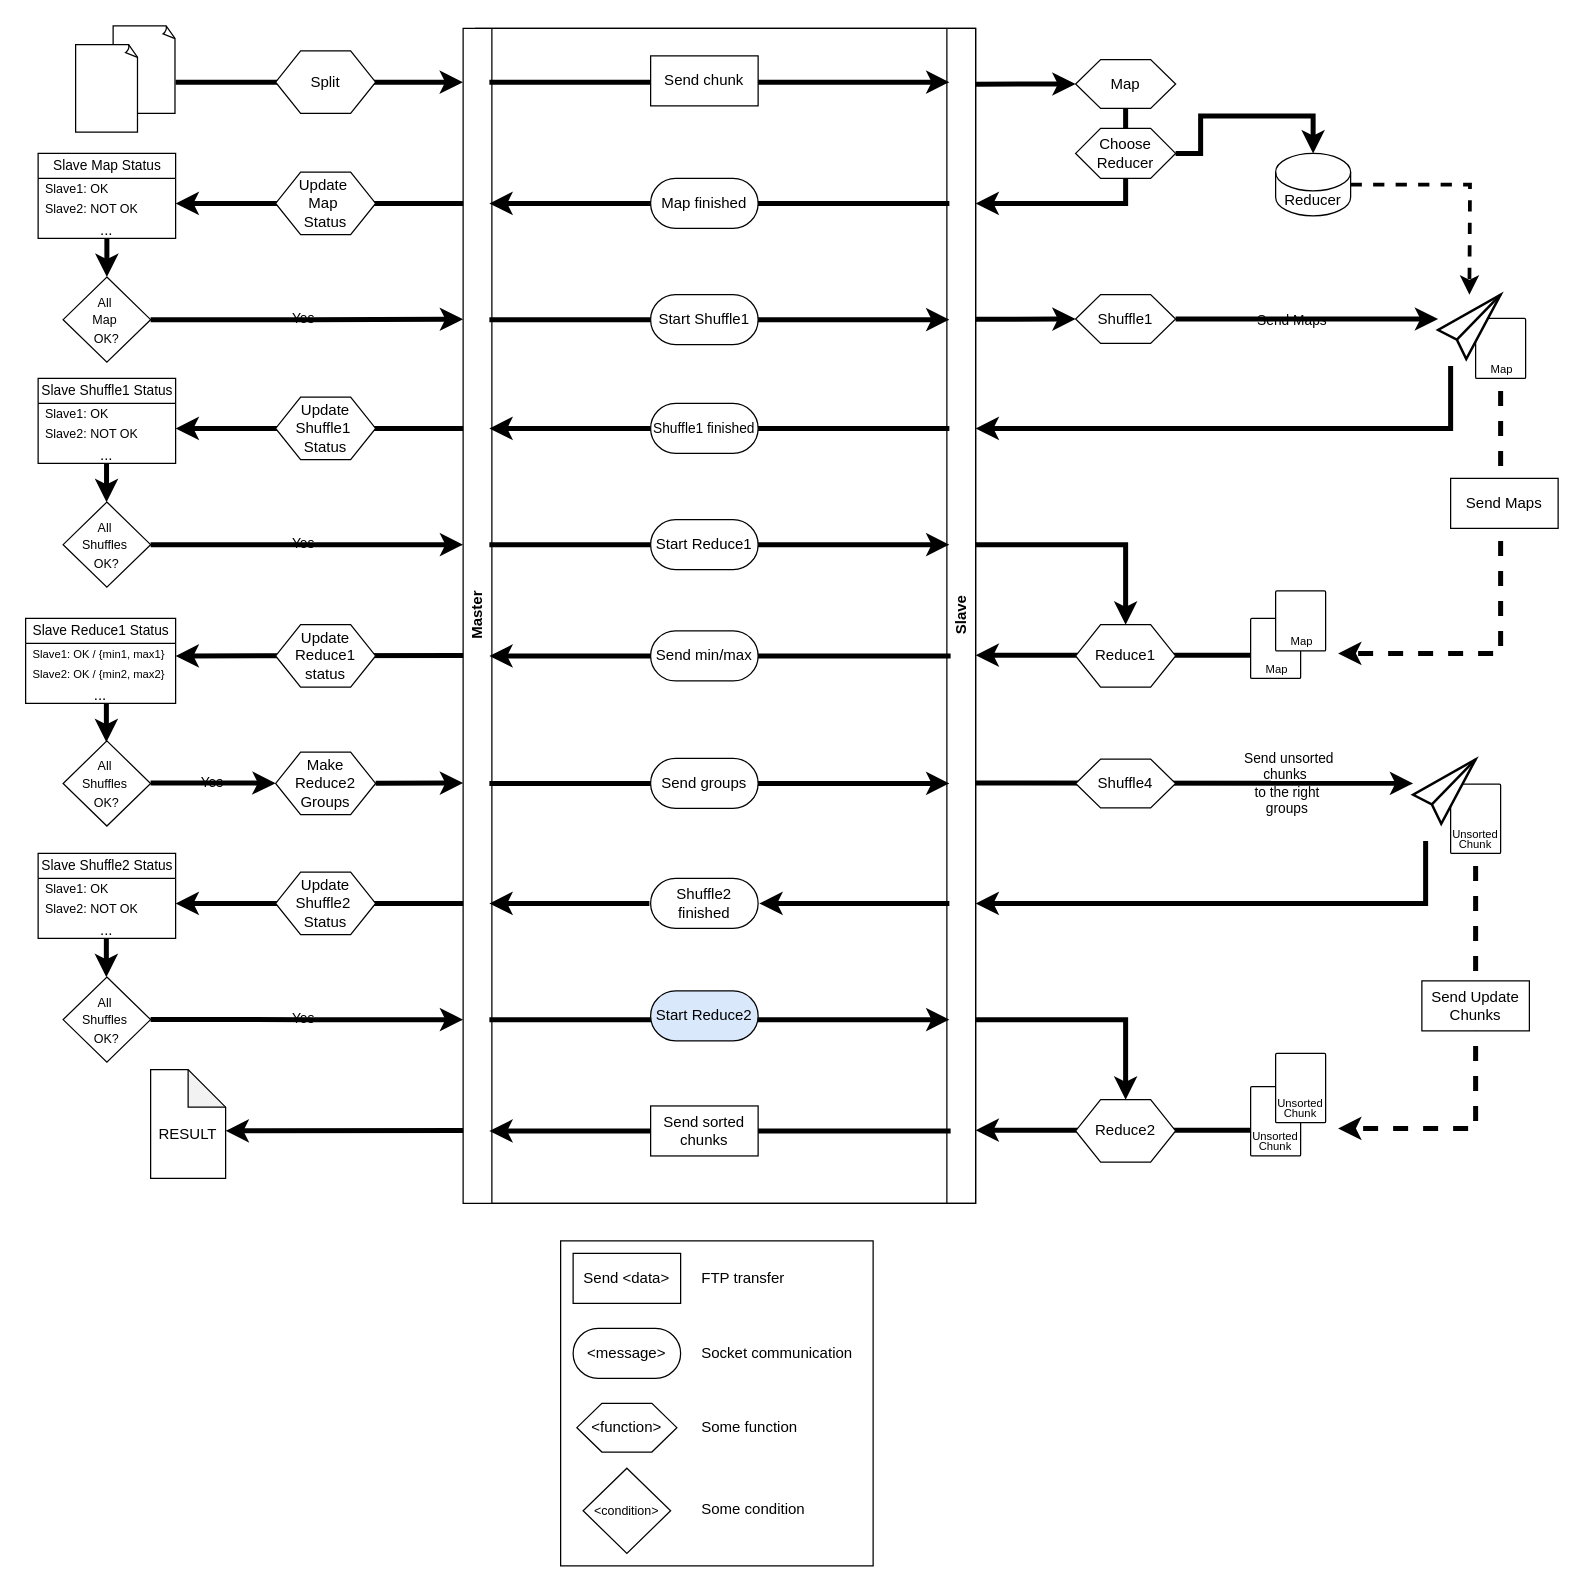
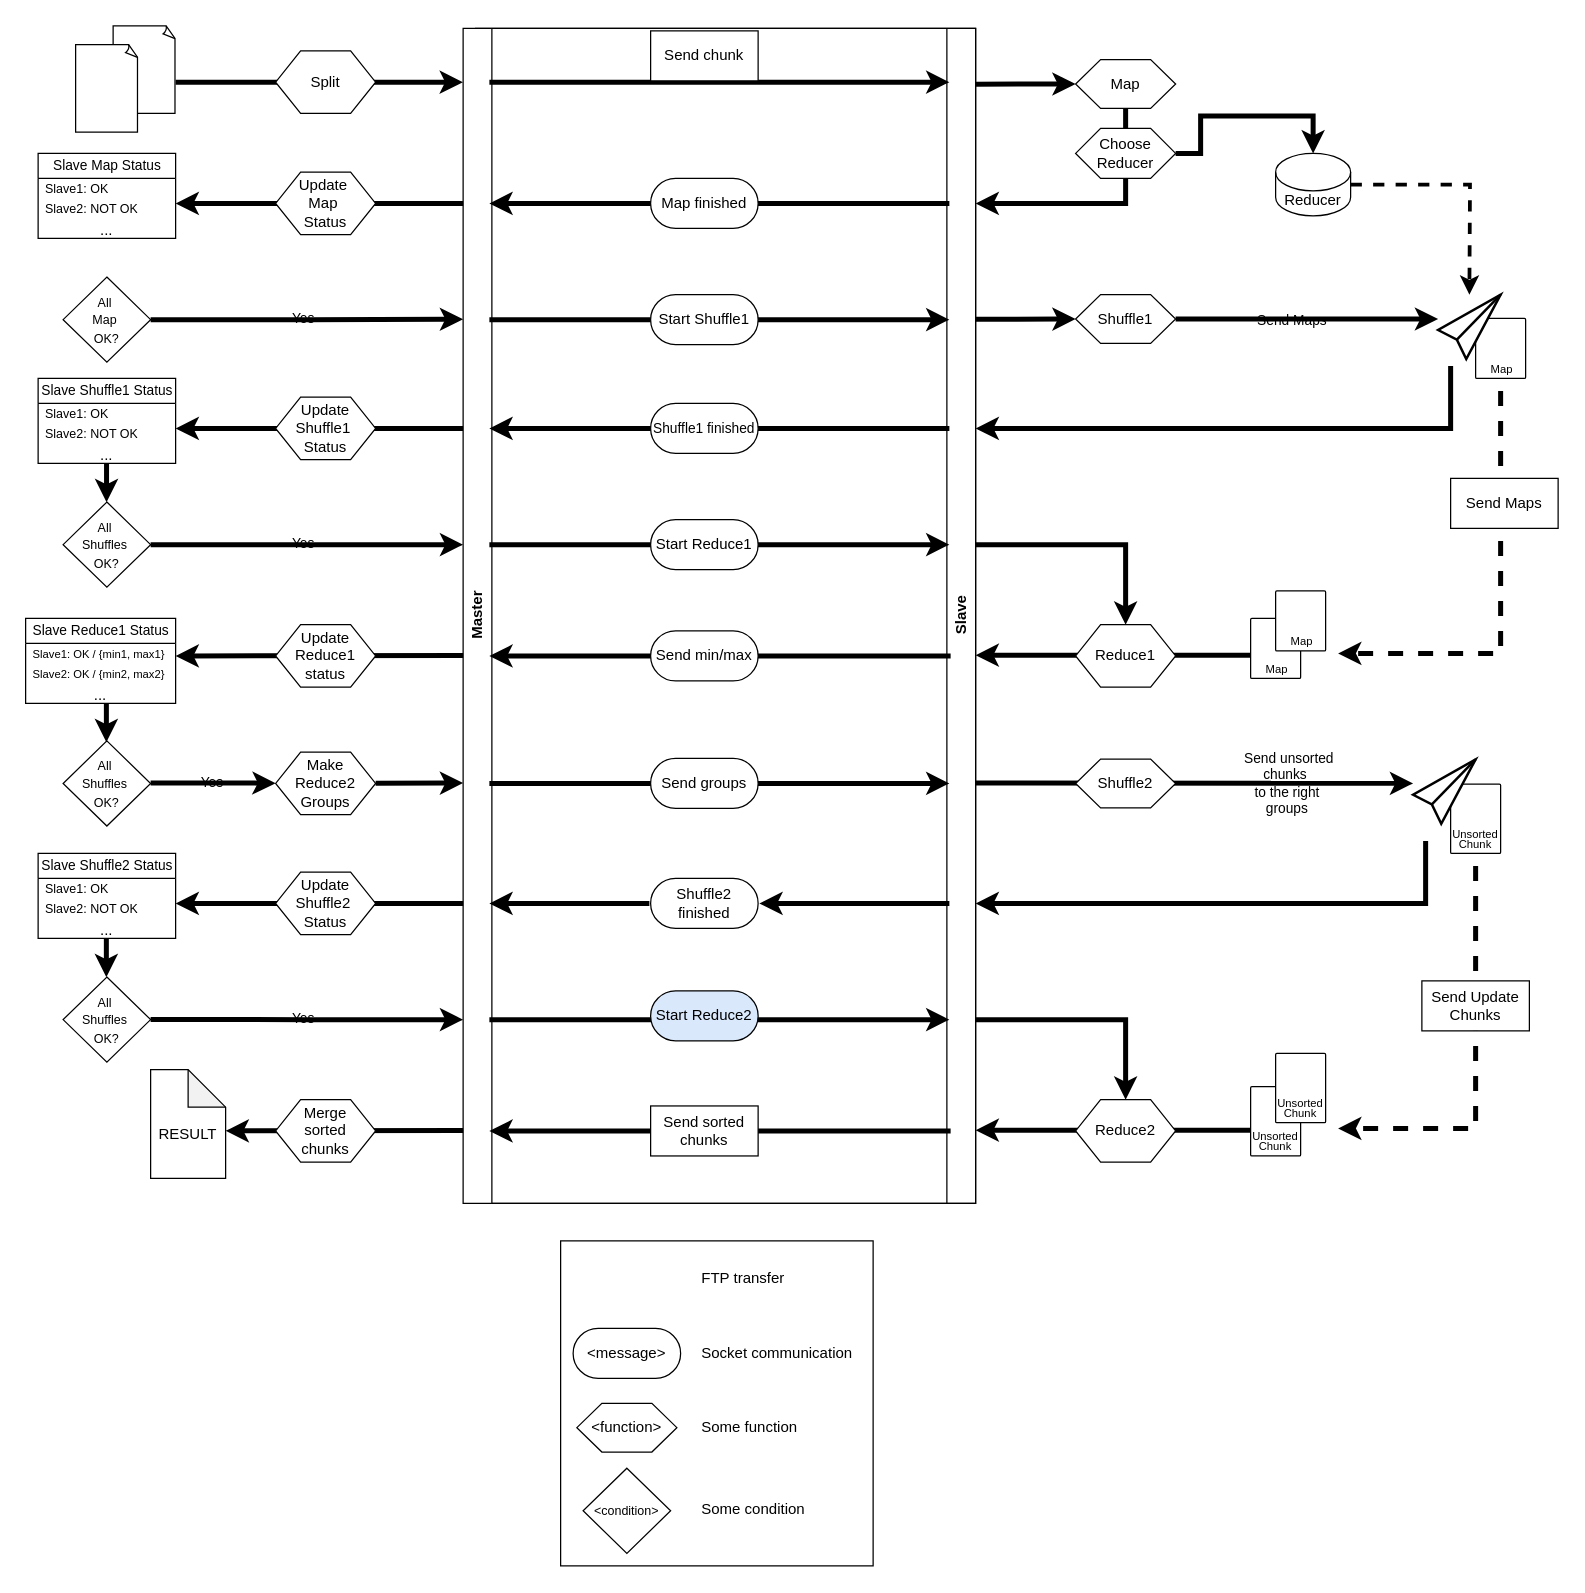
(704, 81) -> (704, 56)
(107, 261) -> none
(1126, 783) -> (1126, 783)
none -> (326, 1131)
(627, 1278) -> none
